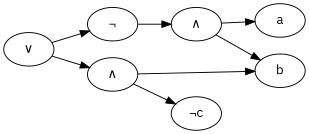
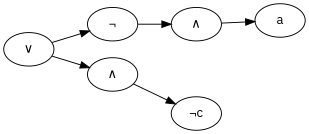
(280, 71) -> none
